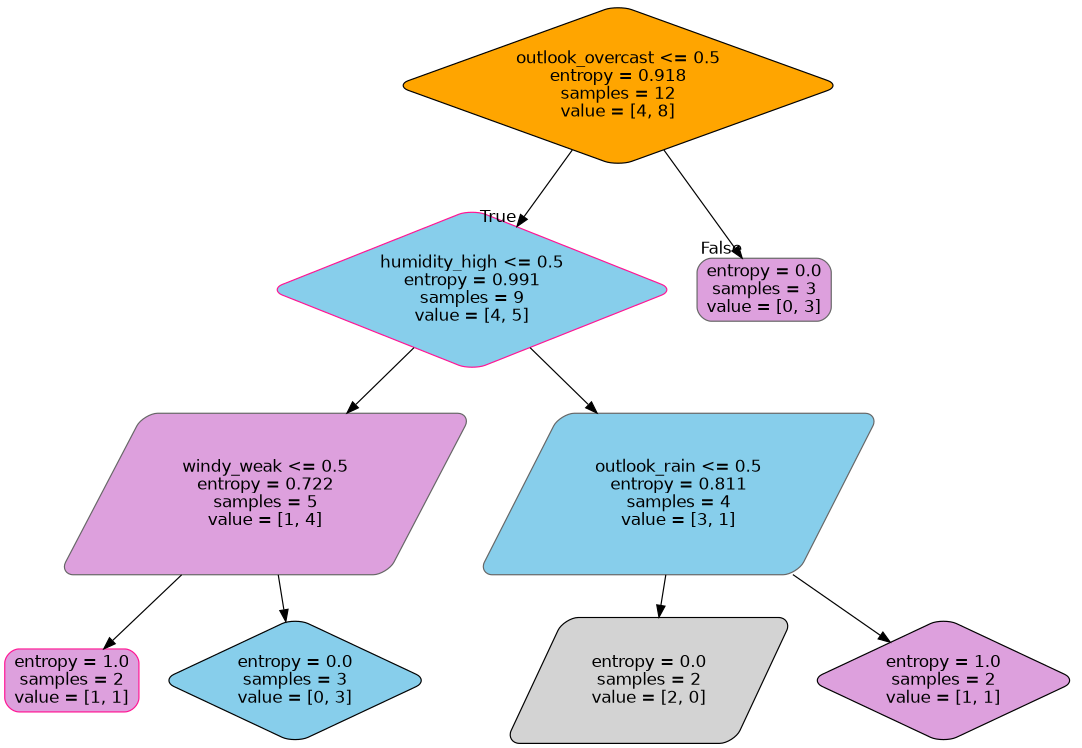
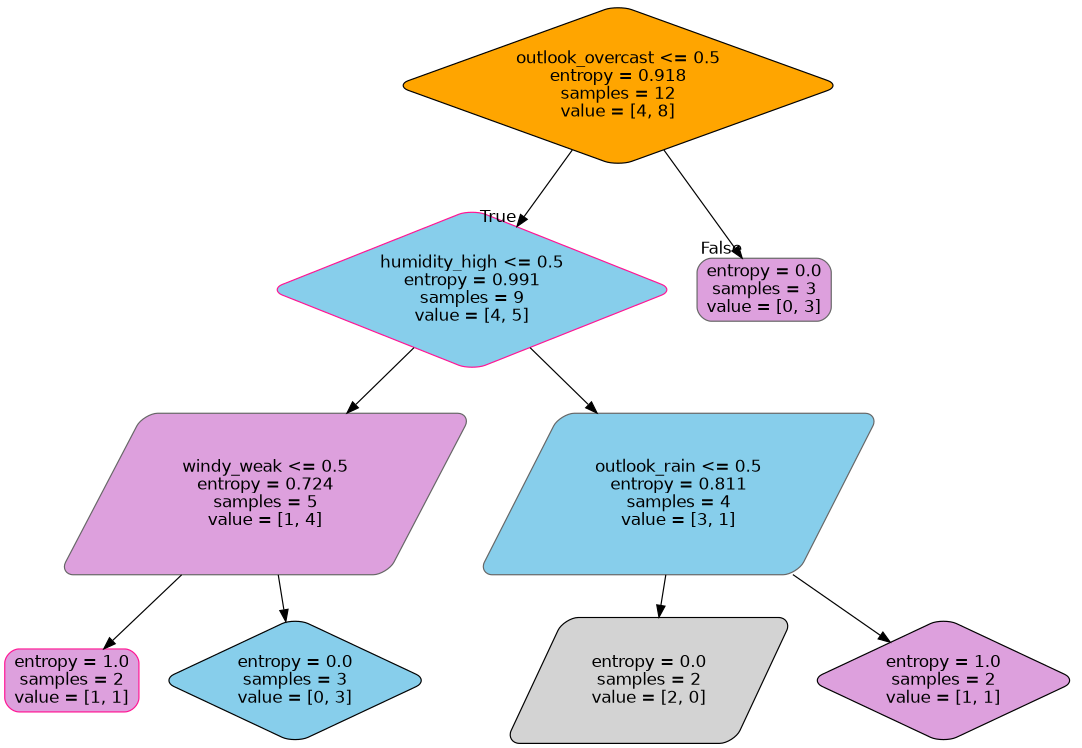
(265, 494) -> (265, 494)
